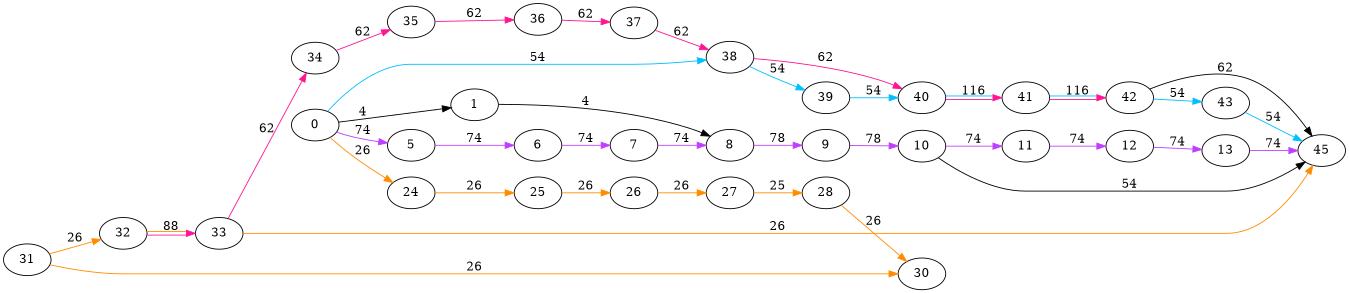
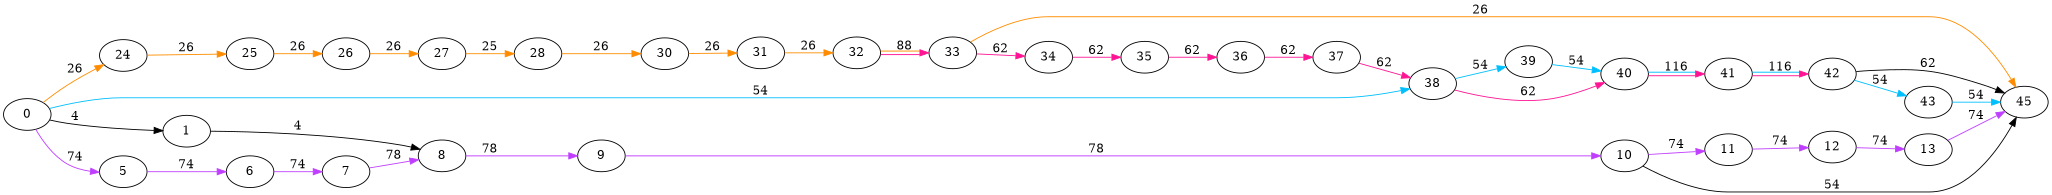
(682, 139) -> (394, 155)
(469, 274) -> (708, 53)
